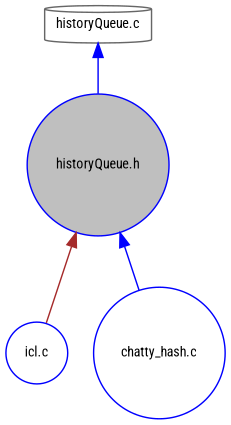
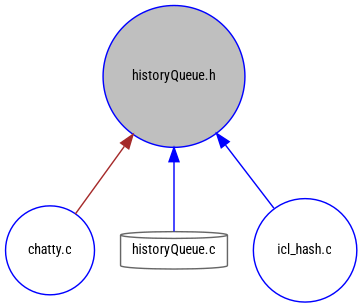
(98, 76) -> (174, 197)
(37, 353) -> (50, 250)
(159, 353) -> (305, 250)
